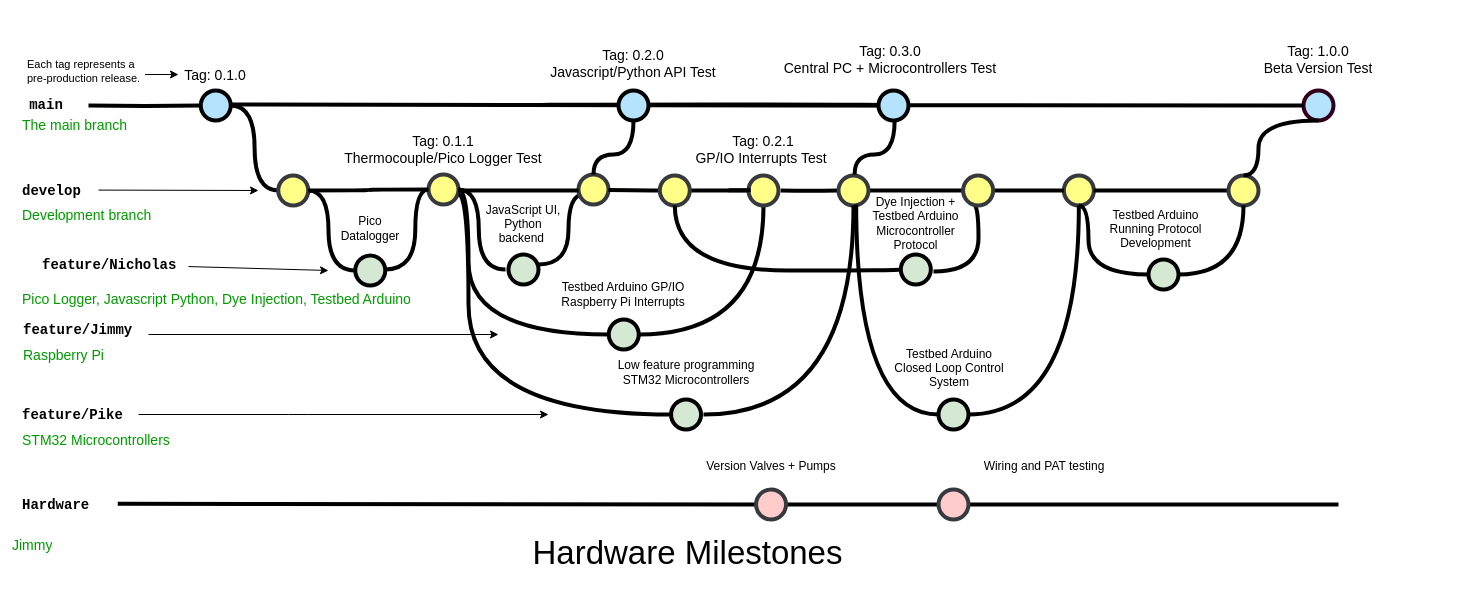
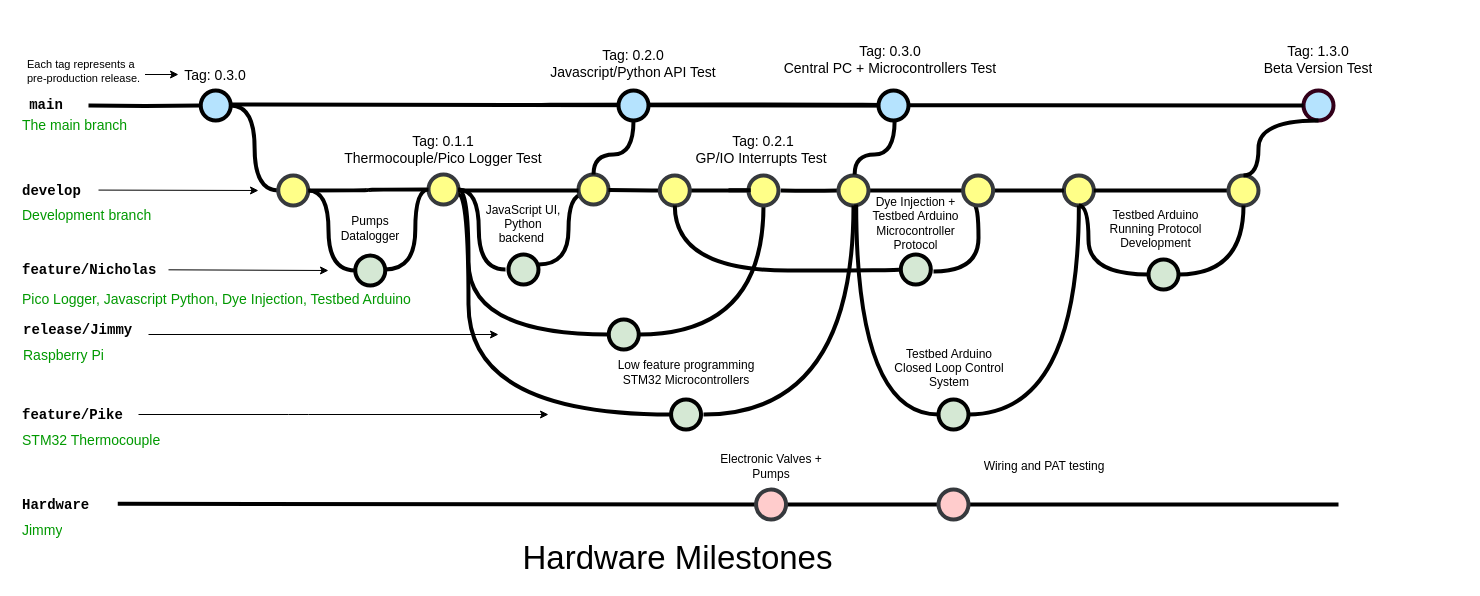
(1319, 60) -> (1319, 60)
(216, 75) -> (216, 75)
(371, 229) -> (371, 229)
(115, 265) -> (95, 270)
(624, 295) -> none
(73, 330) -> (71, 330)
(101, 440) -> (89, 440)
(772, 467) -> (772, 467)
(131, 545) -> (141, 530)
(688, 552) -> (678, 557)
